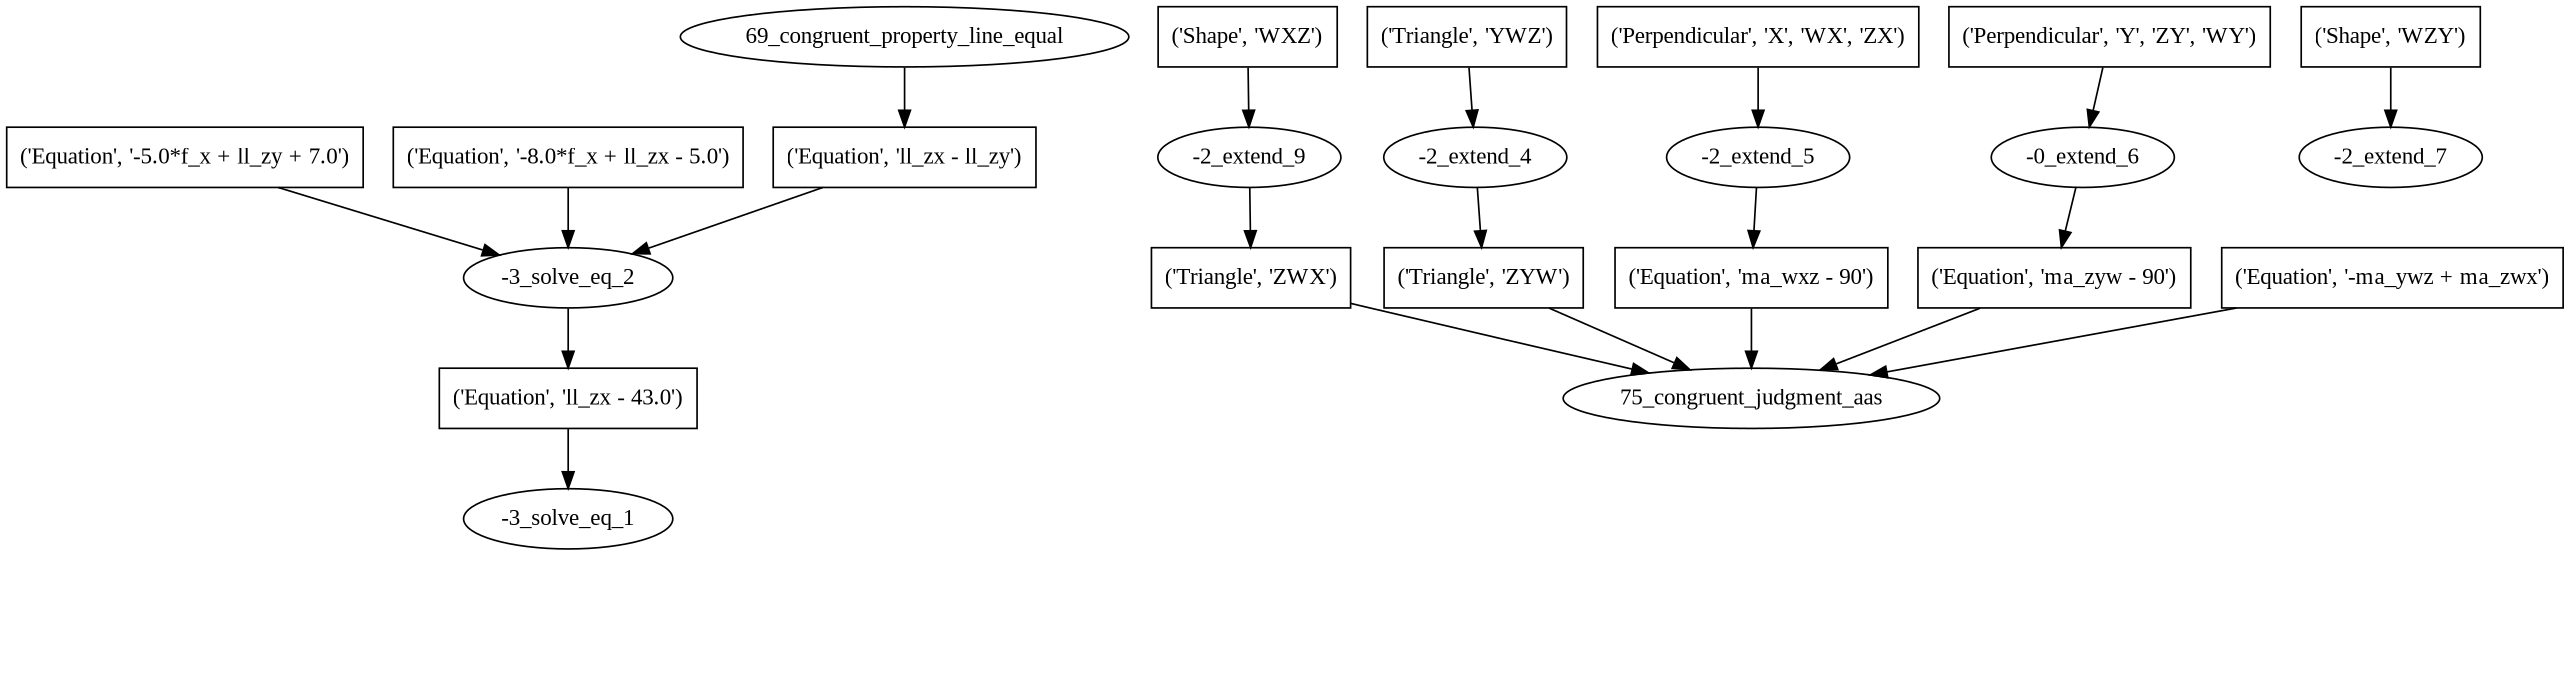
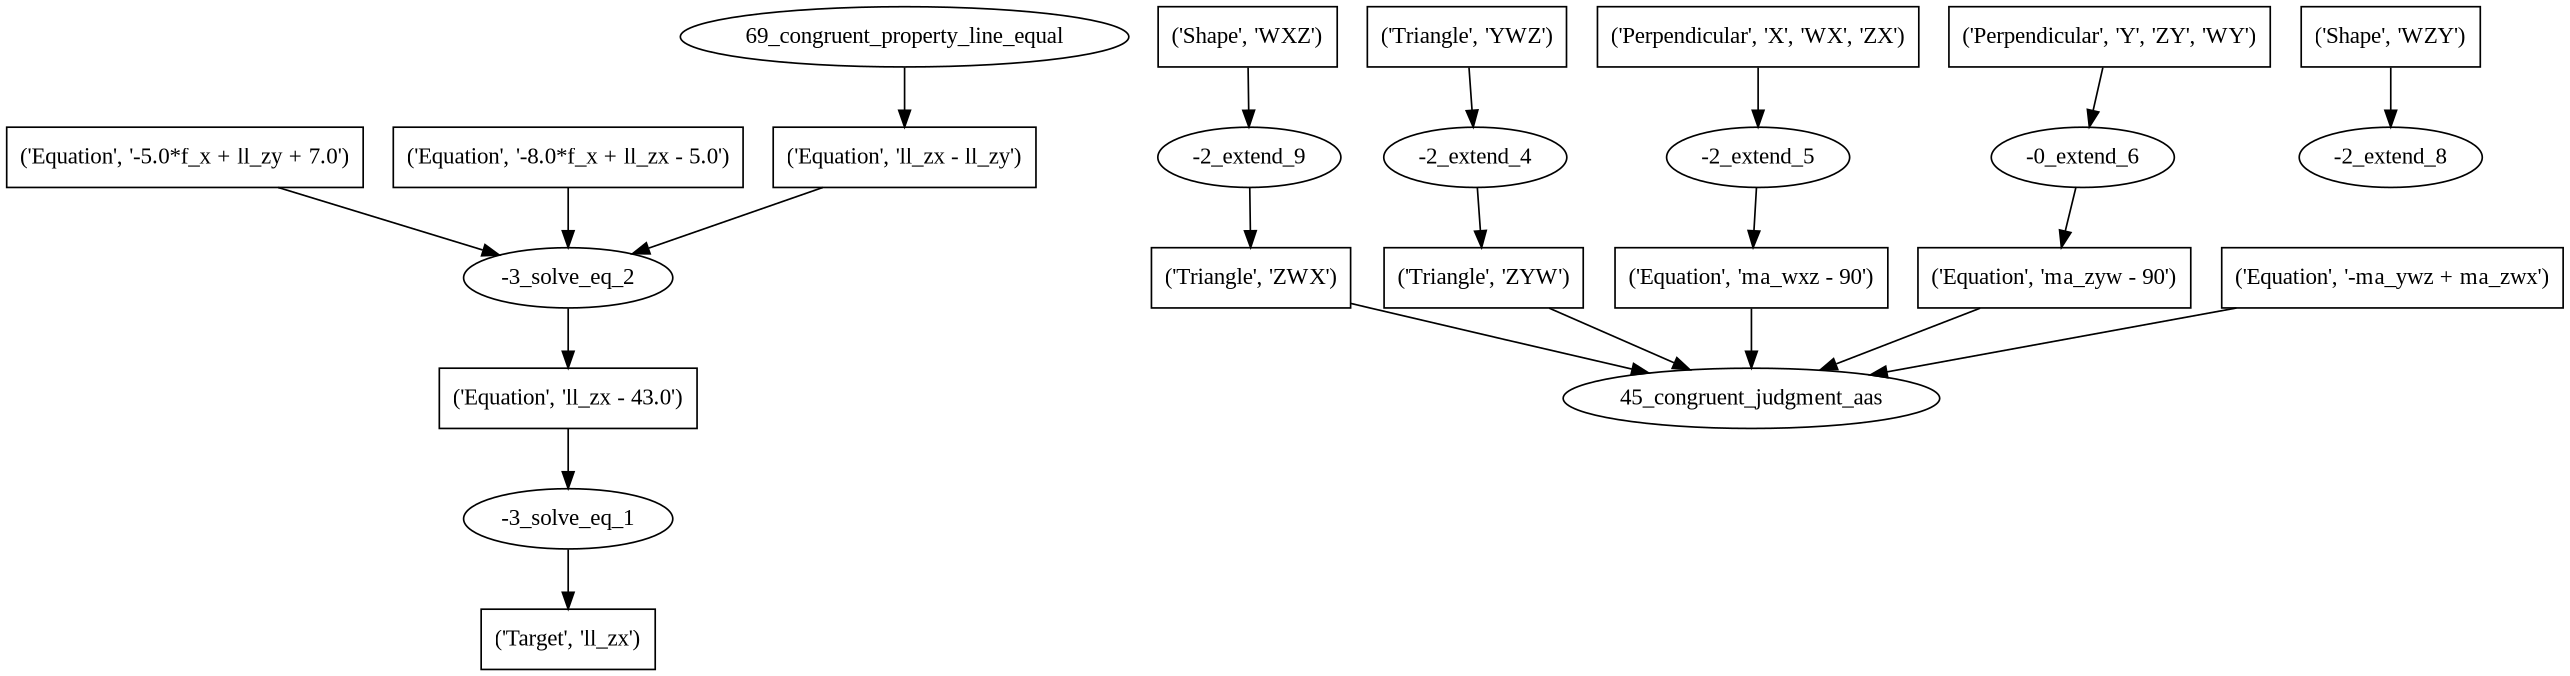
(2391, 157) -> (2391, 157)
(1751, 398) -> (1751, 398)
none -> (568, 639)
